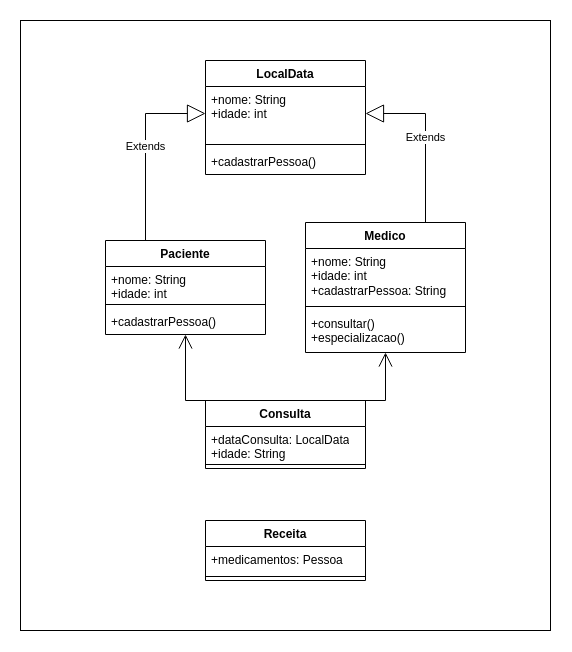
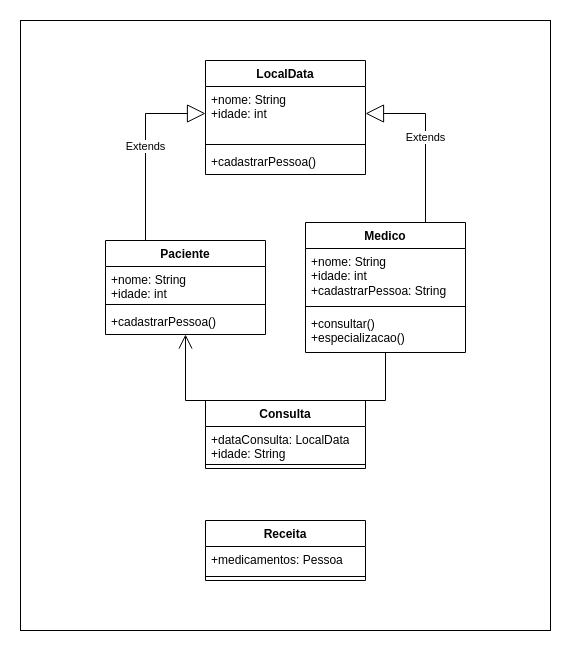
(386, 359) -> (386, 359)
